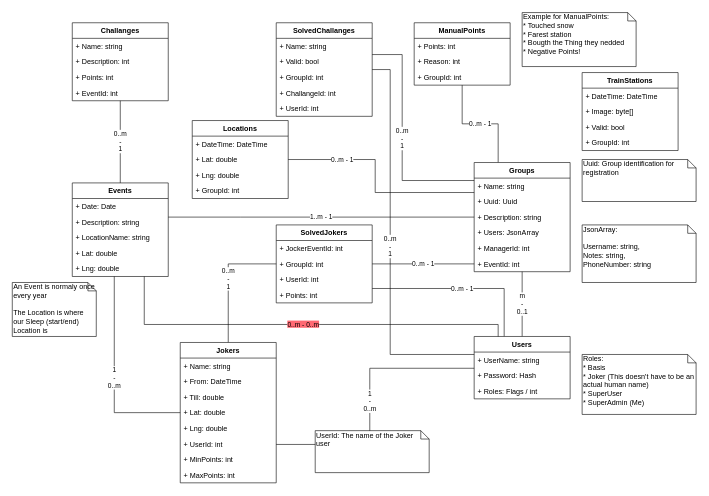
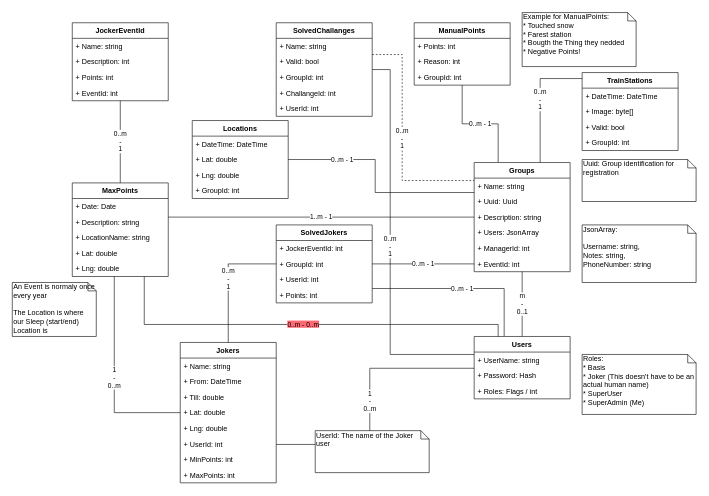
(120, 31) -> (120, 31)
(402, 76) -> (402, 76)
none -> (545, 78)
(120, 191) -> (120, 191)
